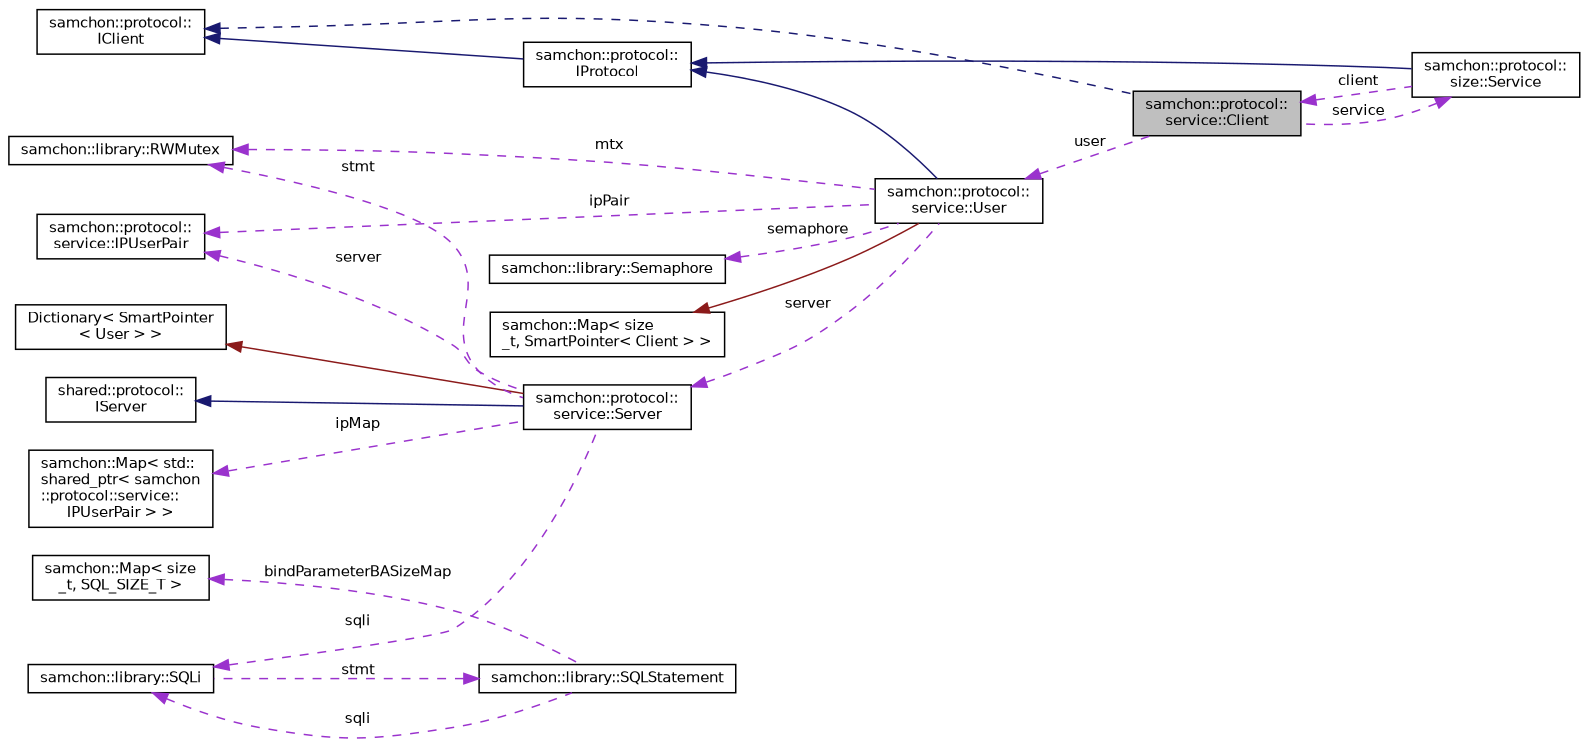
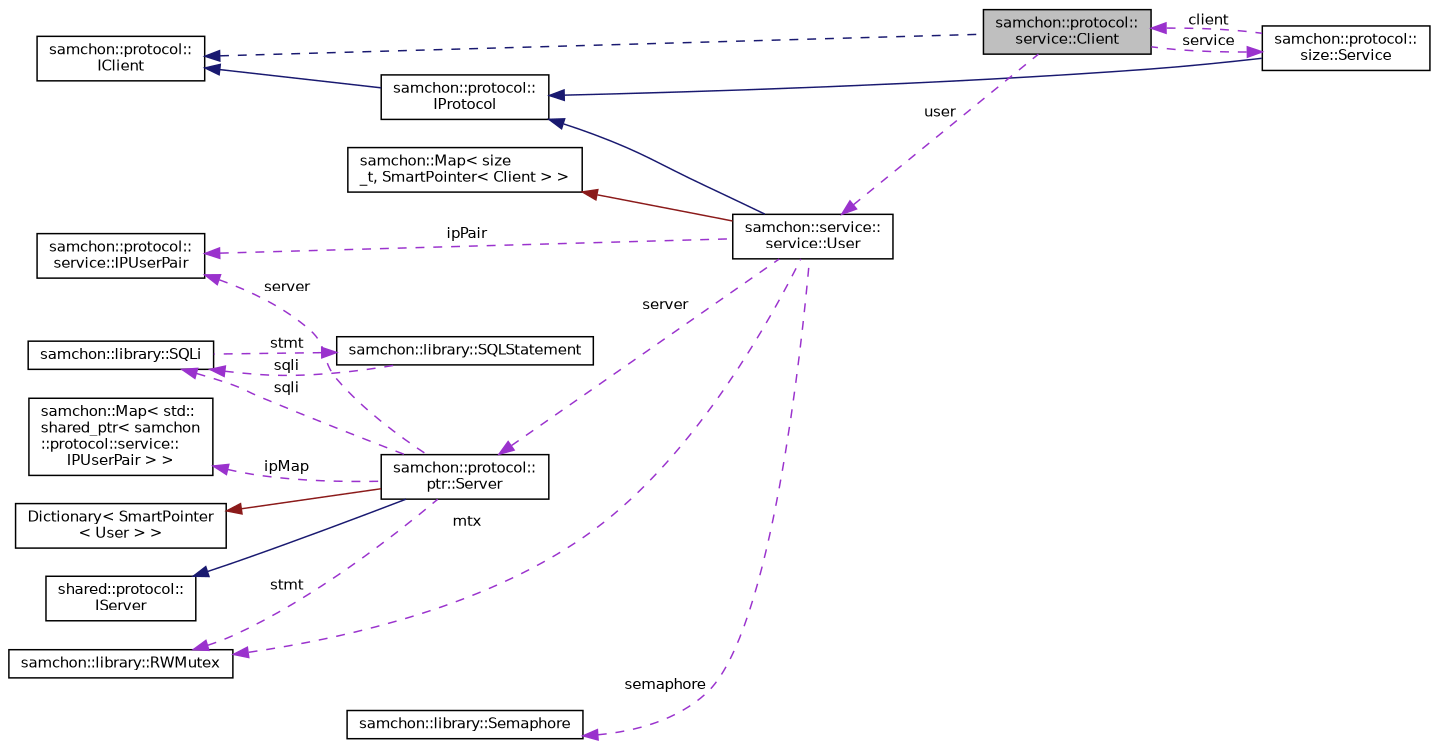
(959, 201) -> (813, 237)
(607, 407) -> (465, 477)
(121, 578) -> none
